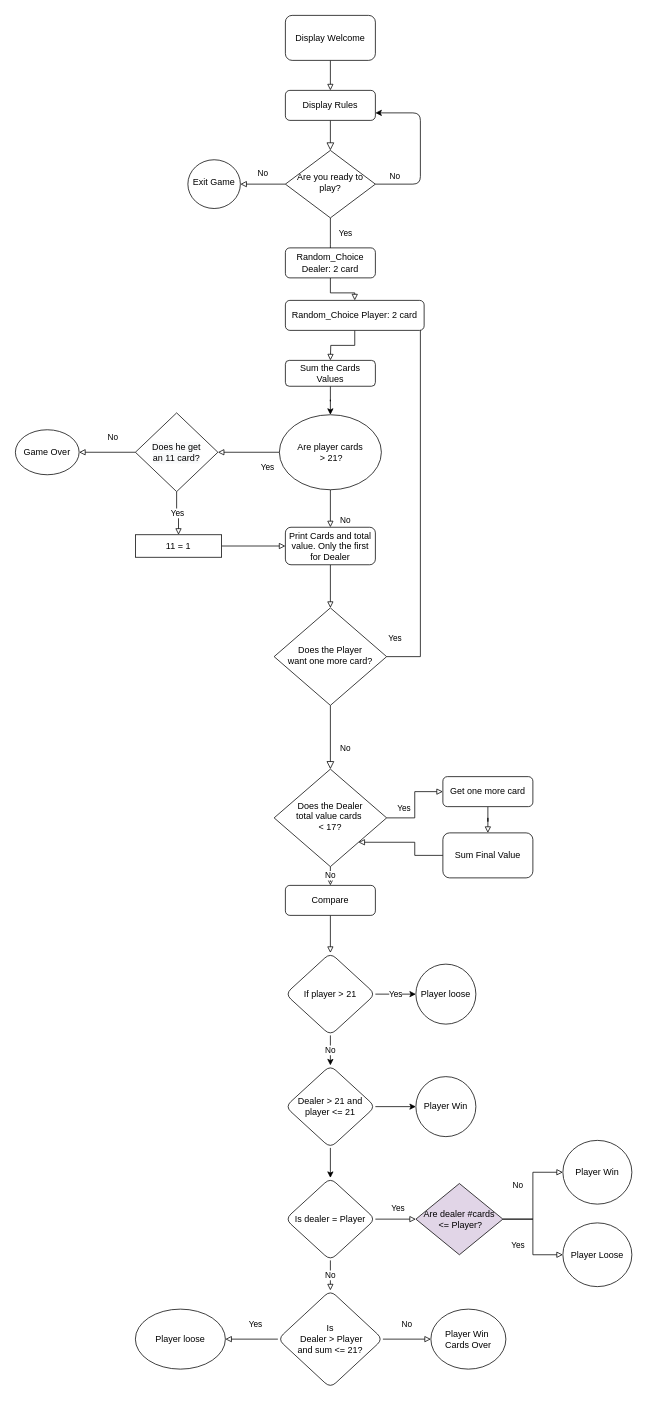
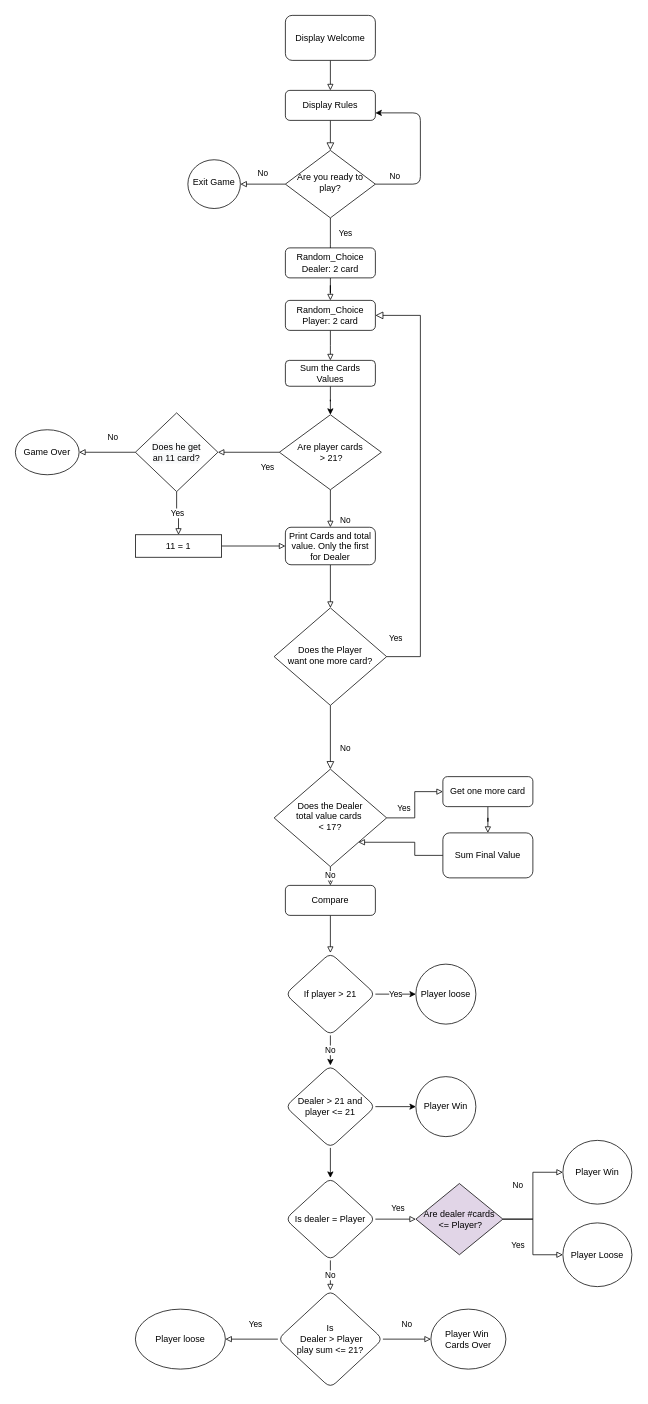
(355, 315) -> (330, 315)
(330, 452) -> (330, 452)
(330, 1339) -> (330, 1339)
